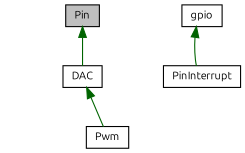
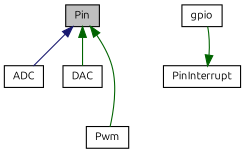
(195, 52) -> (209, 41)
none -> (24, 77)
(97, 112) -> (114, 79)
